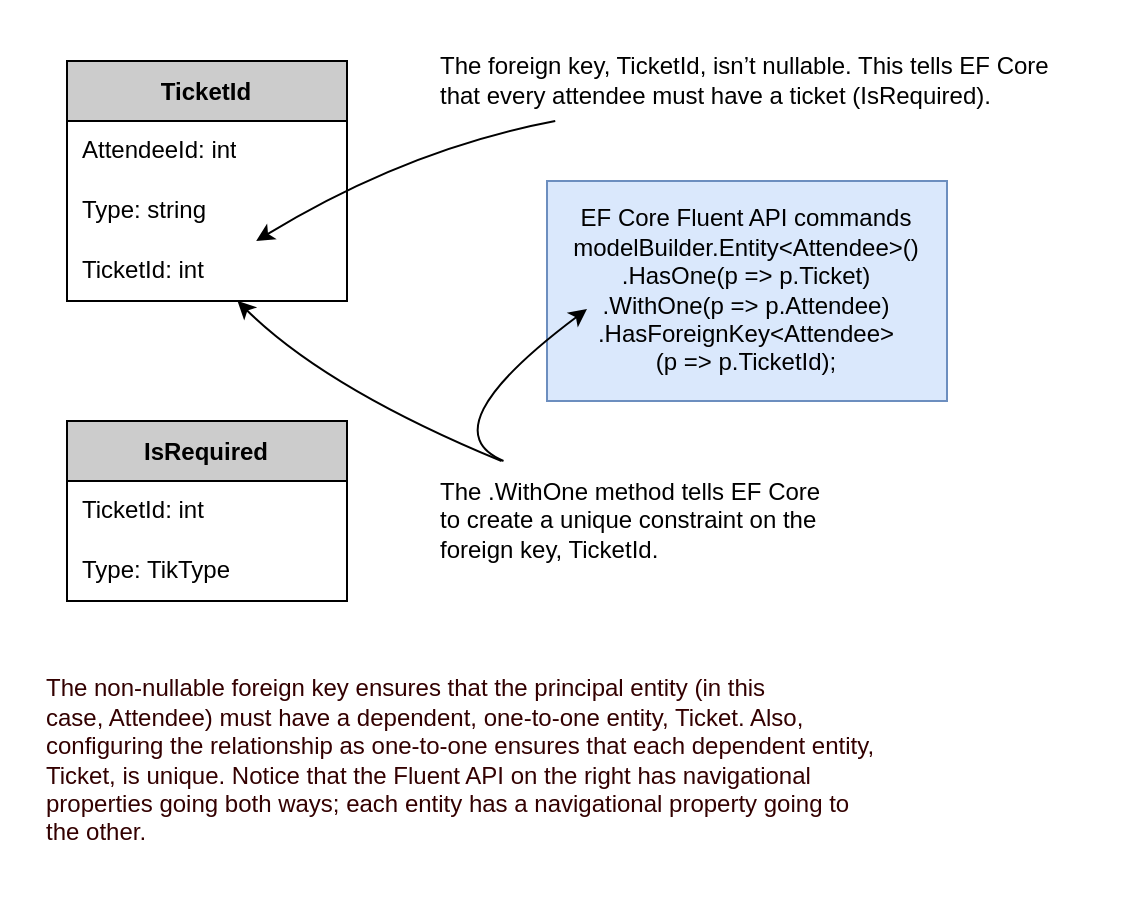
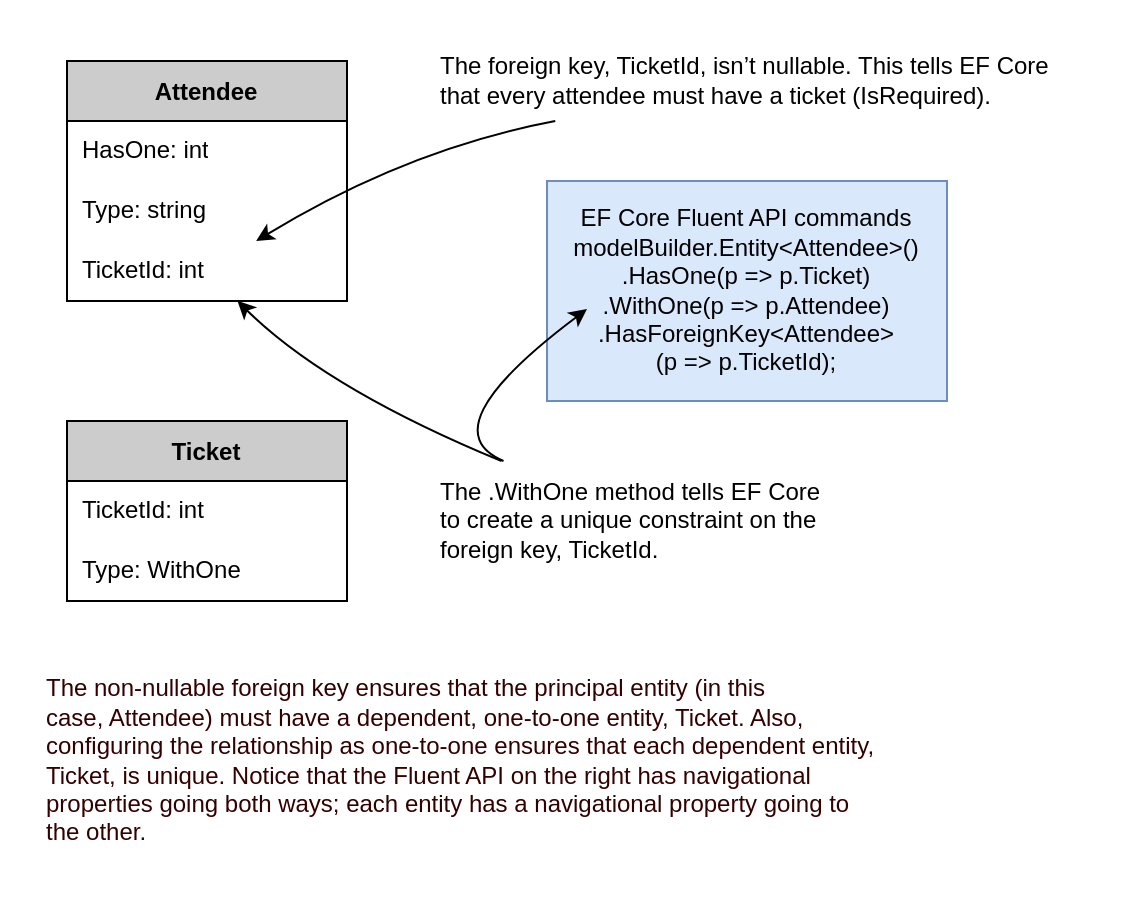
(206, 92) -> (206, 92)
(174, 151) -> (148, 151)
(206, 452) -> (206, 452)
(161, 571) -> (161, 571)
